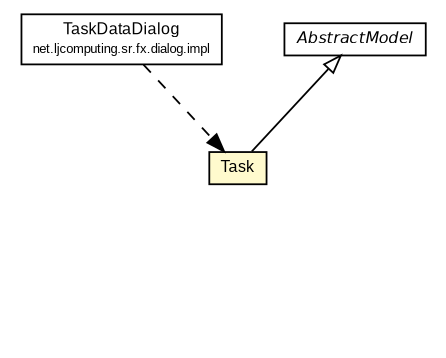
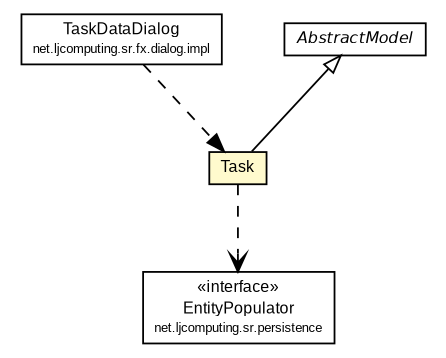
none -> (238, 308)
